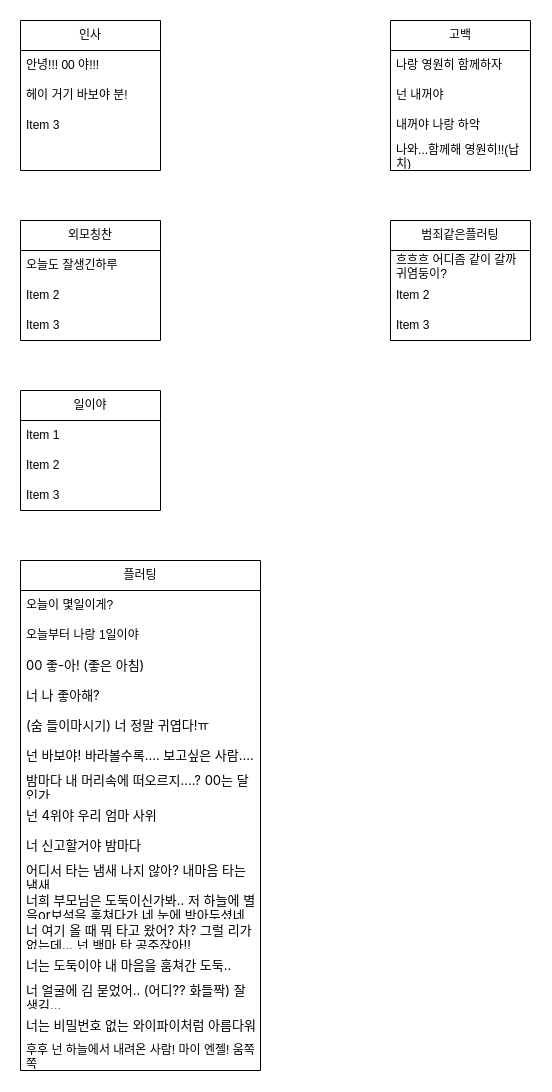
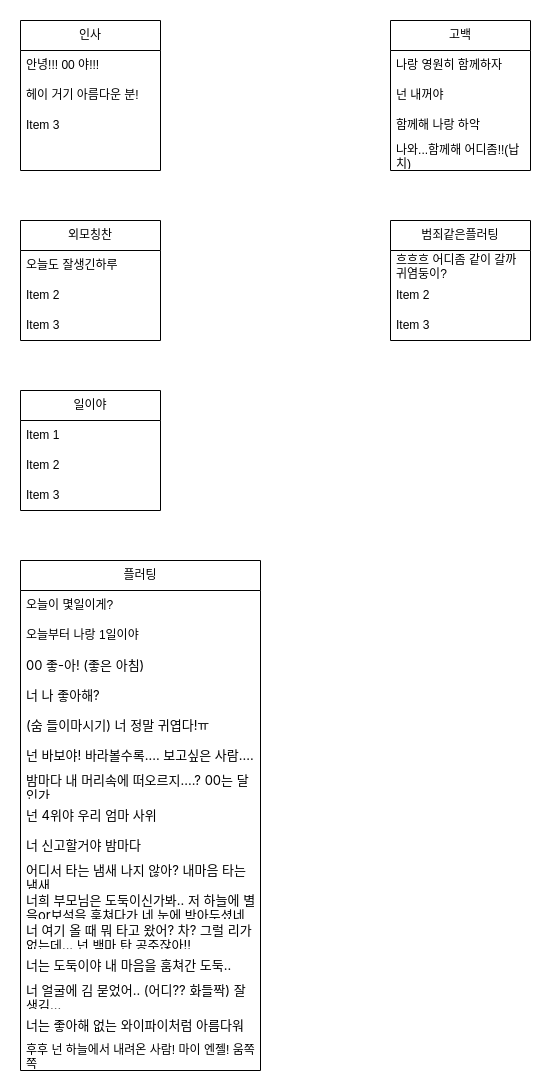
(82, 96) -> (88, 96)
(442, 126) -> (442, 126)
(462, 156) -> (462, 156)
(142, 1026) -> (136, 1026)
